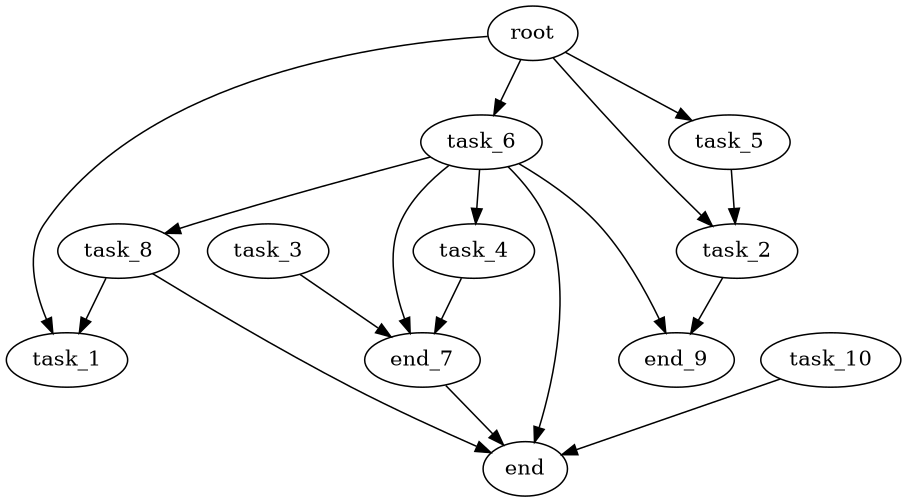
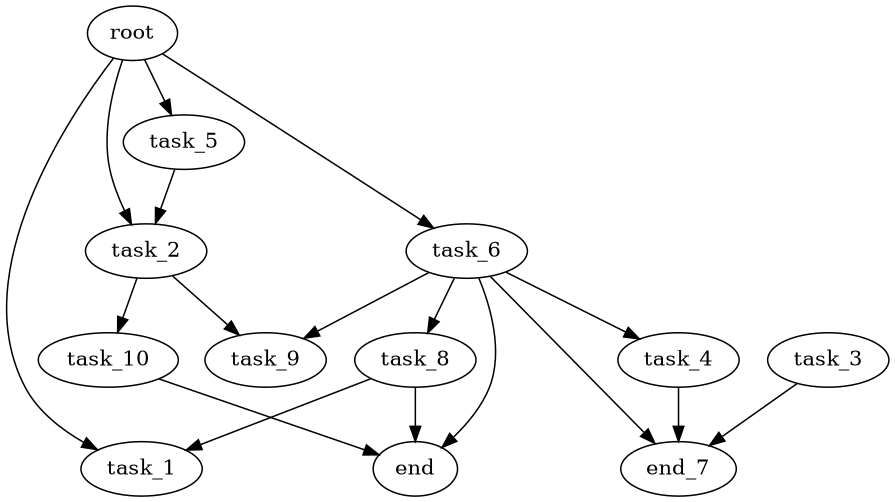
none -> (130, 298)
(677, 360) -> (266, 360)
(469, 410) -> none
